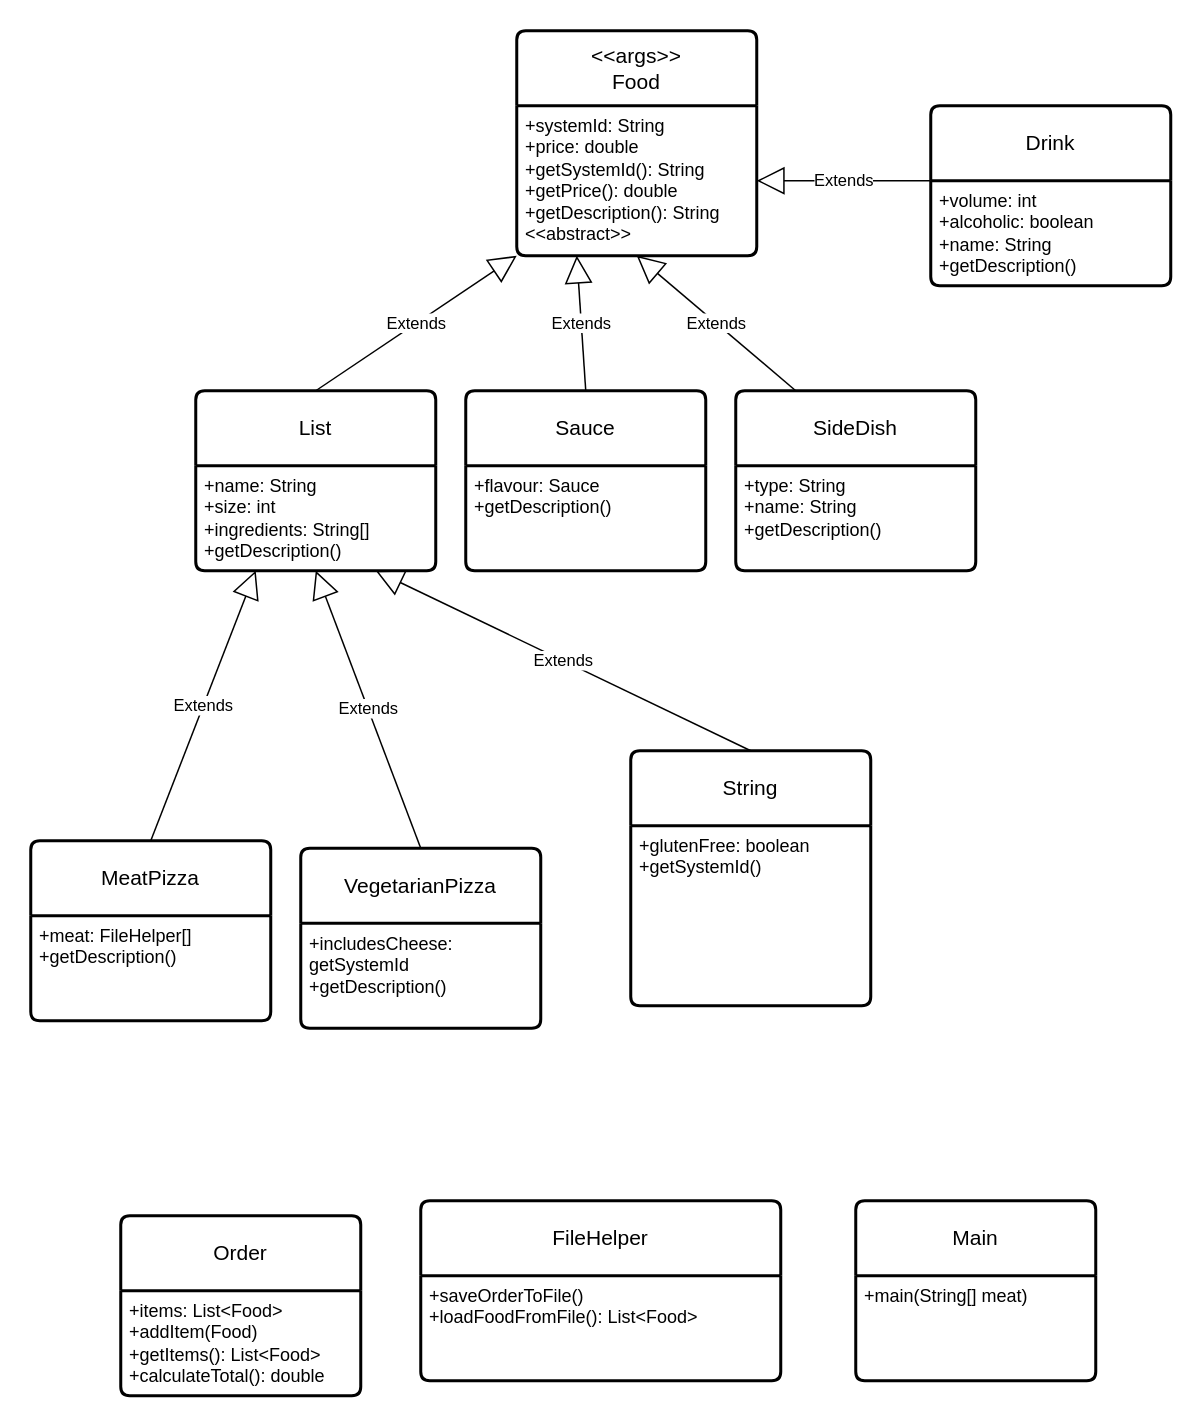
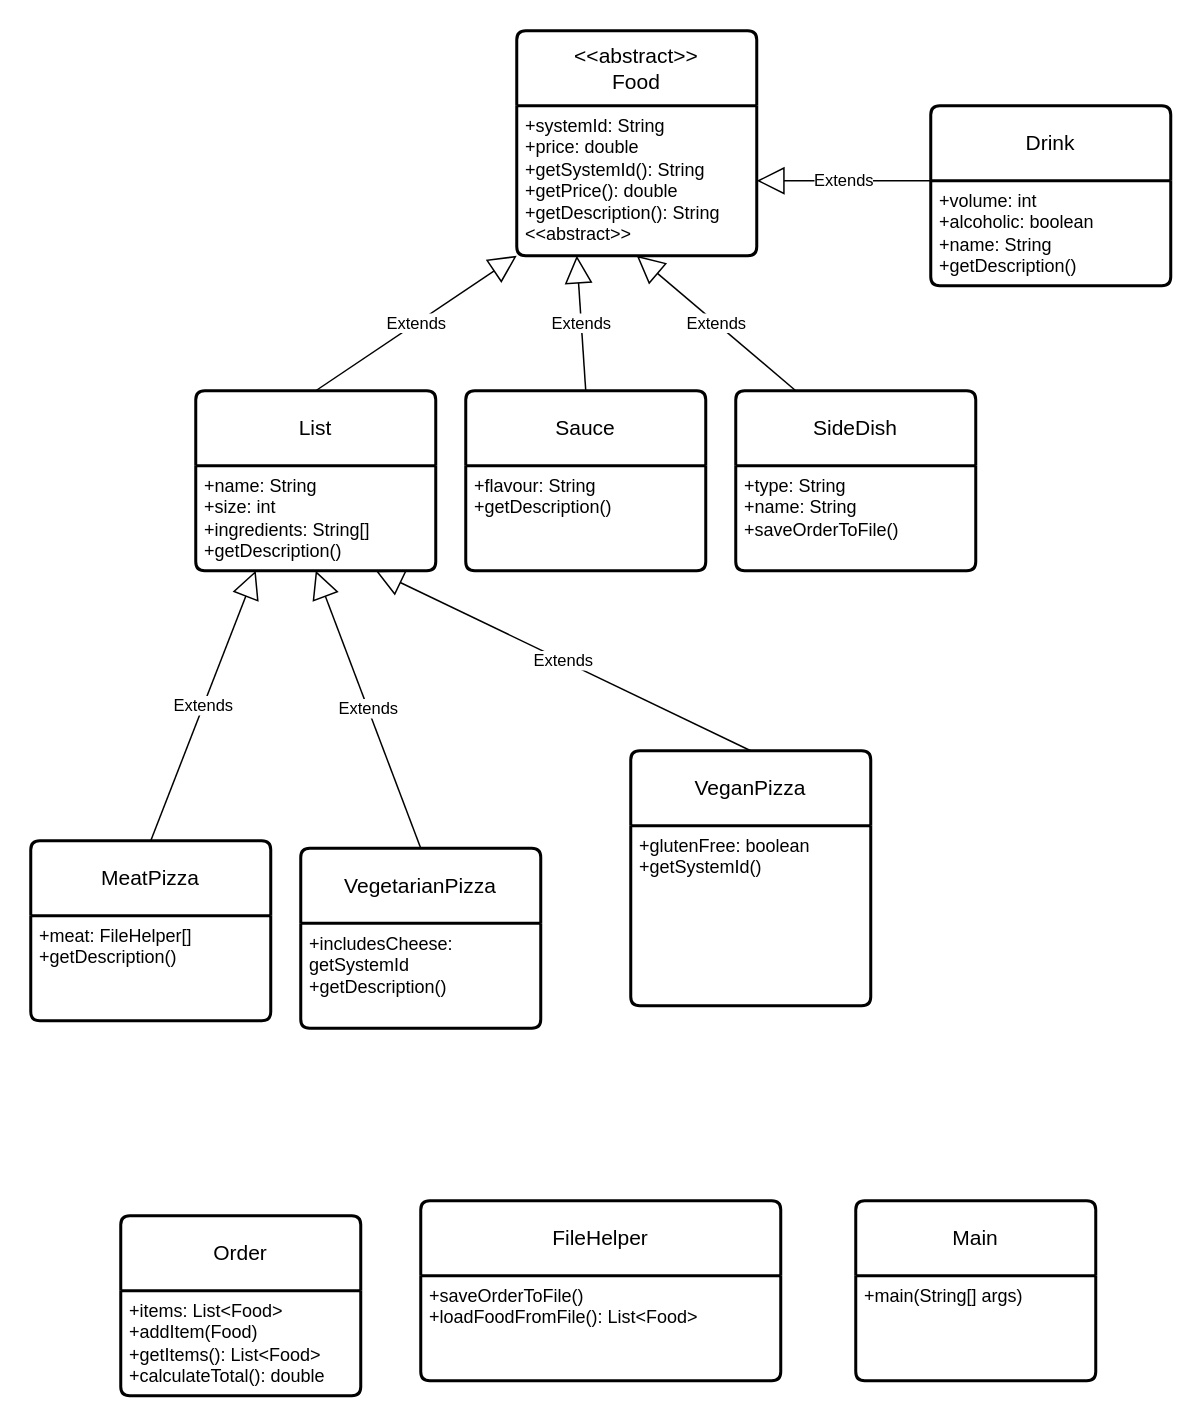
(637, 68) -> (637, 68)
(556, 498) -> (556, 498)
(826, 509) -> (831, 509)
(751, 788) -> (751, 788)
(959, 1297) -> (959, 1297)
